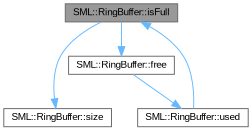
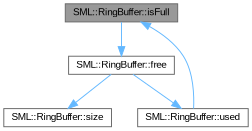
(63, 52) -> (94, 88)
